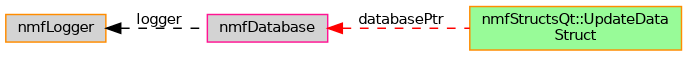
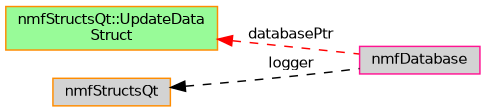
(56, 28) -> (112, 92)
(406, 28) -> (296, 47)
